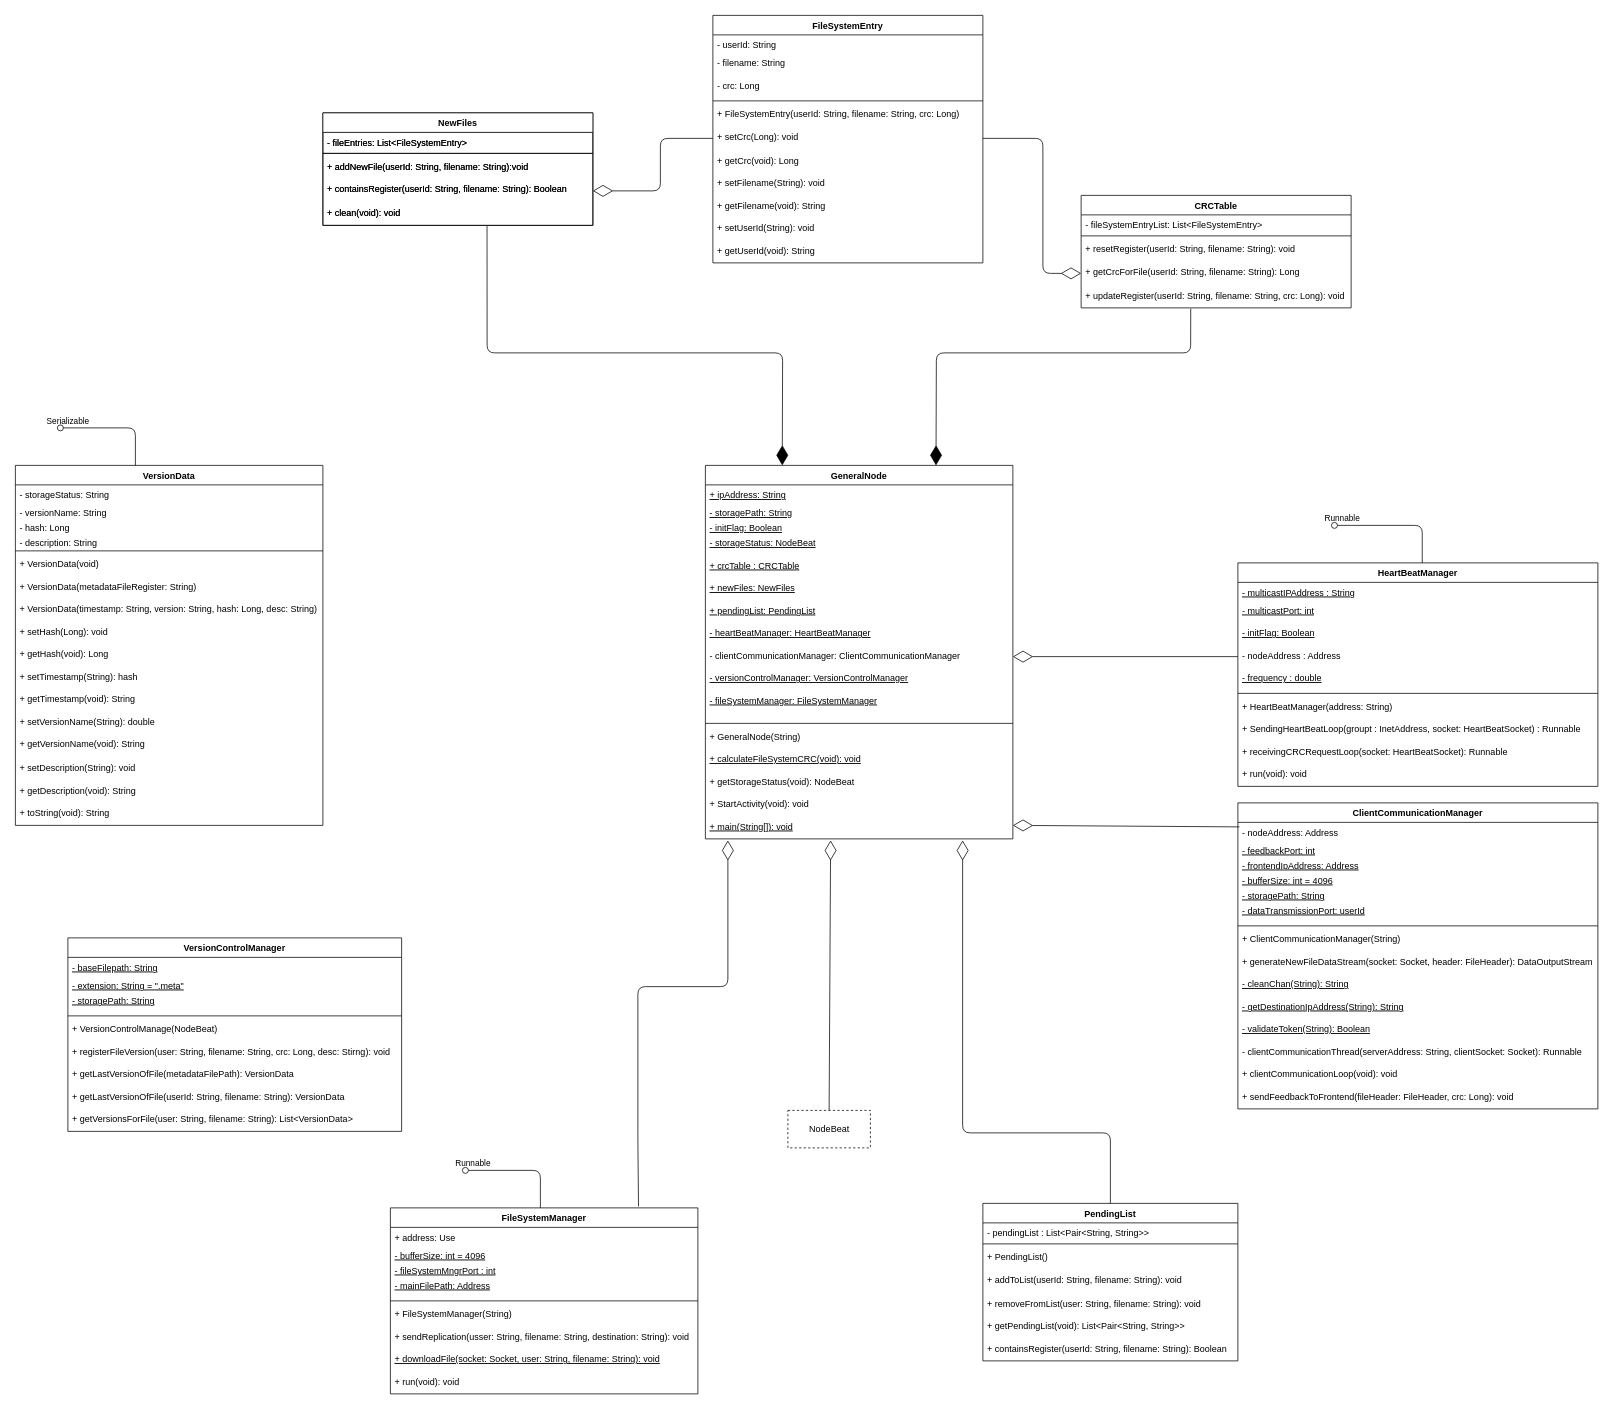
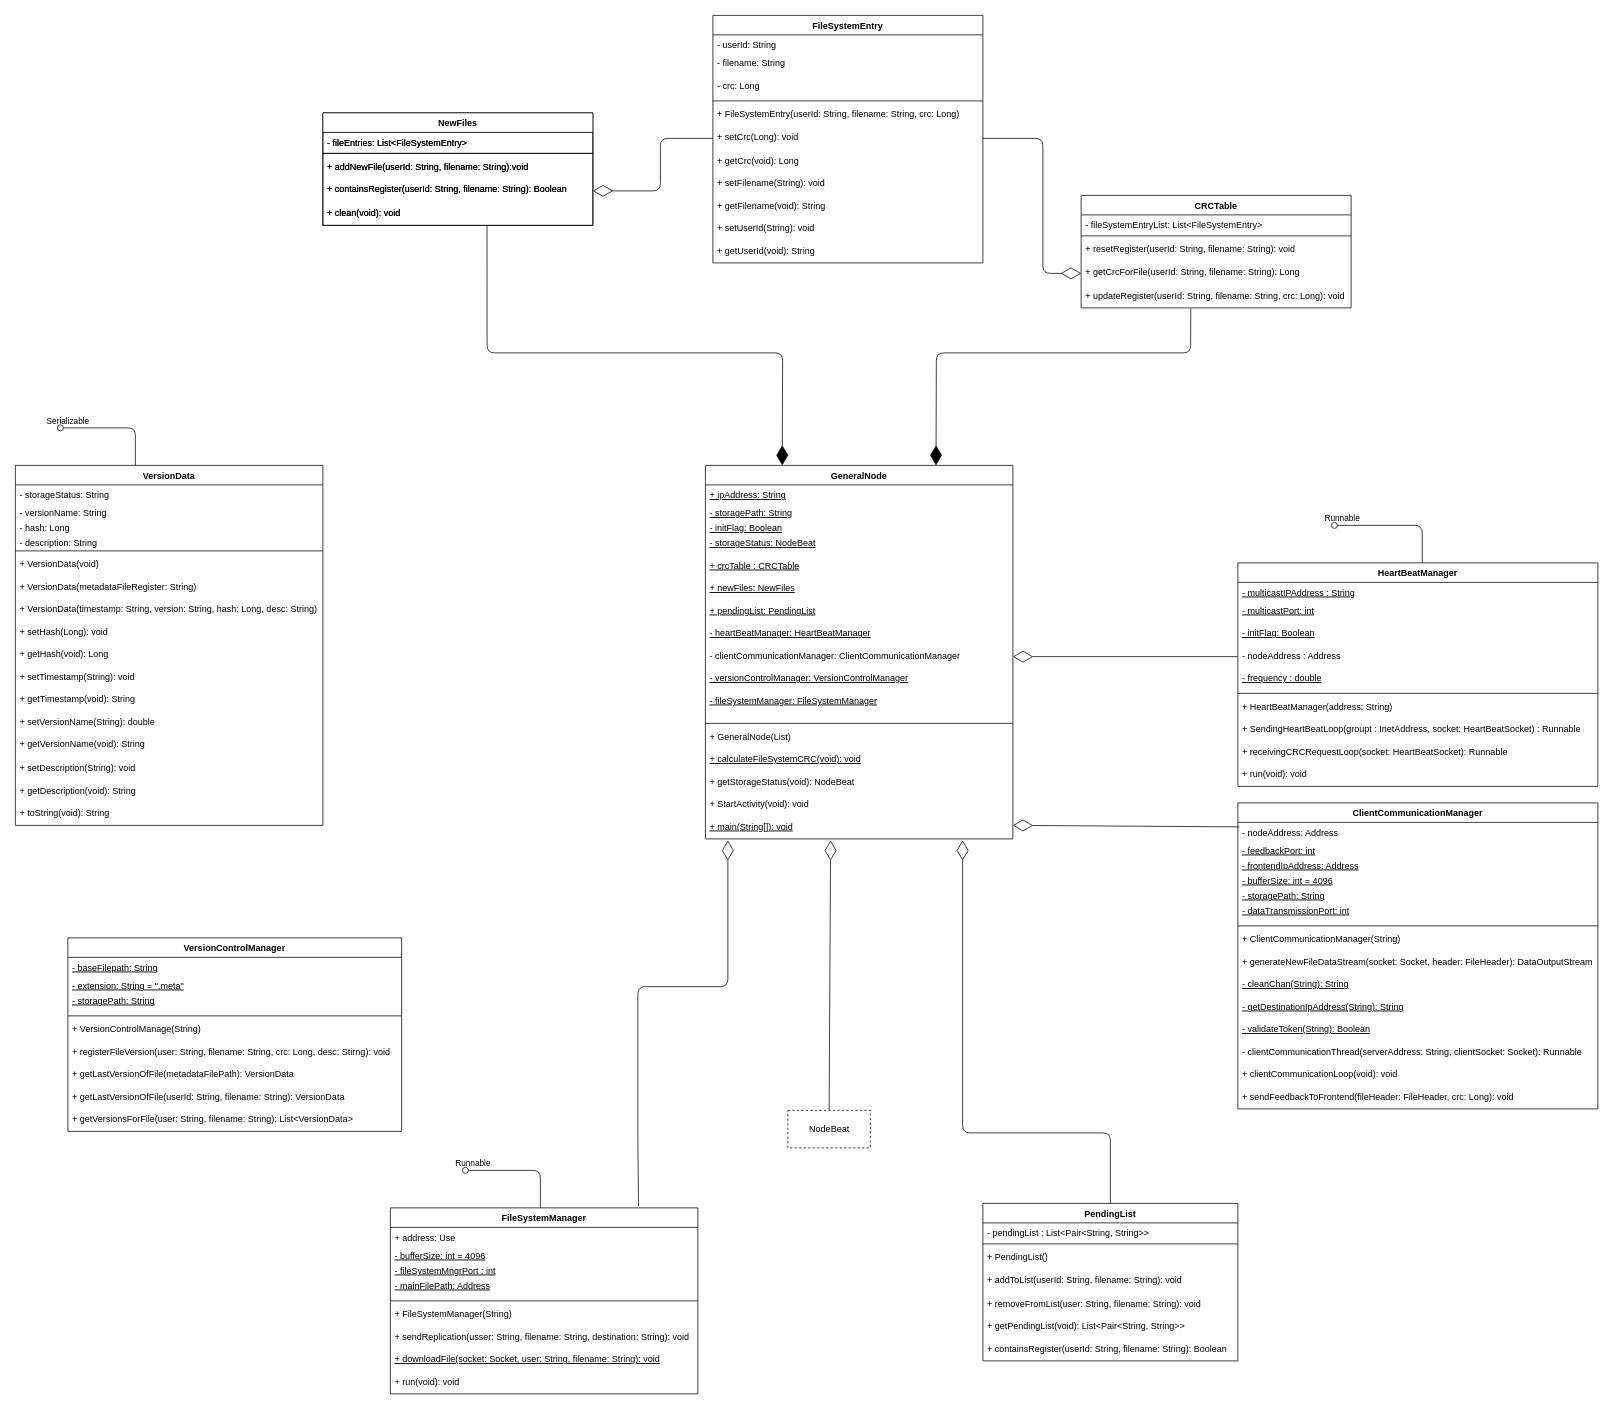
(84, 677) -> (83, 677)
(759, 737) -> (754, 737)
(1312, 911) -> (1303, 911)
(149, 1029) -> (143, 1029)
